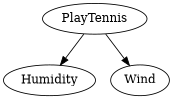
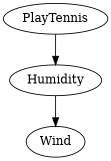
(115, 46) -> (56, 107)
